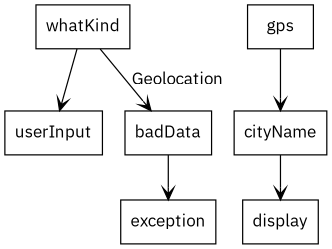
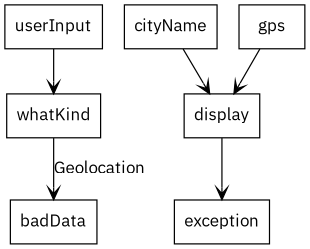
(70, 74) -> (54, 65)
(280, 74) -> (250, 66)
(168, 171) -> (222, 163)
